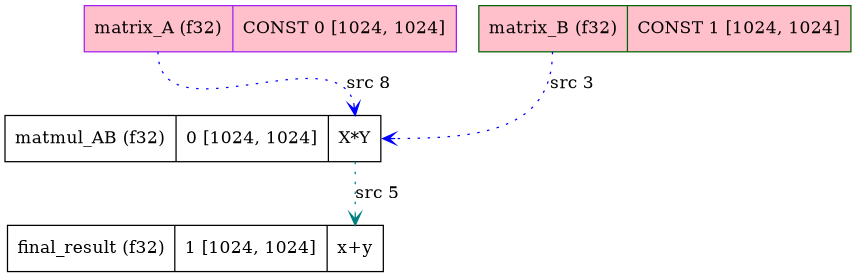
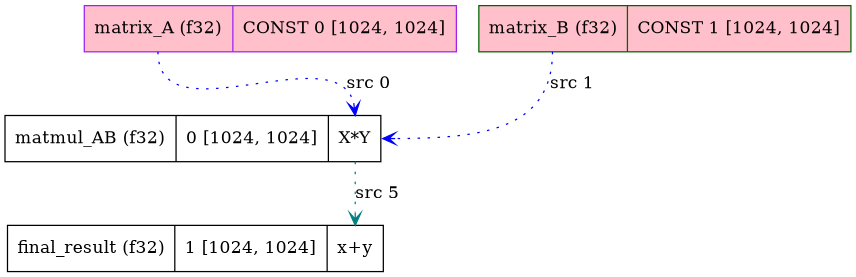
(369, 84) -> (369, 84)
(572, 84) -> (572, 84)
